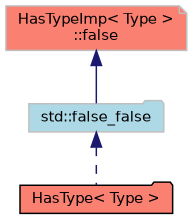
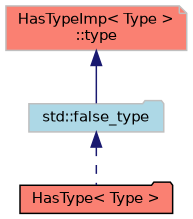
(96, 28) -> (96, 28)
(96, 118) -> (96, 118)
